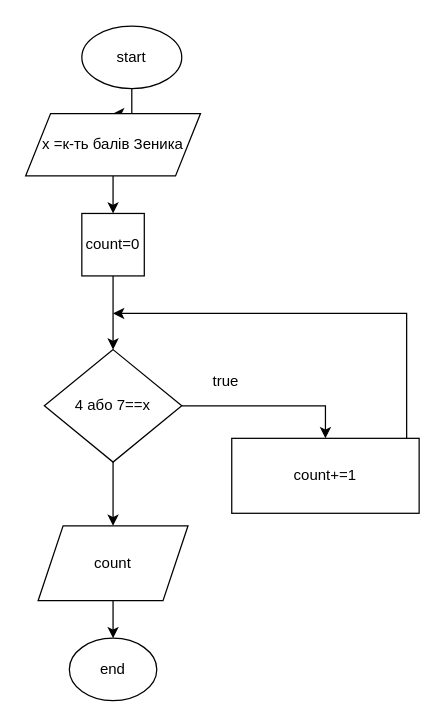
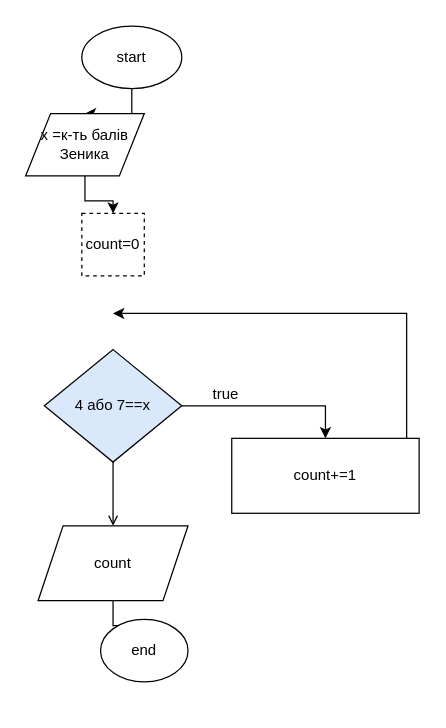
(113, 144) -> (85, 144)
(113, 244) -> (113, 244)
(113, 308) -> none
(226, 382) -> (226, 394)
(113, 406) -> (113, 406)
(113, 516) -> (113, 517)
(113, 669) -> (144, 651)
